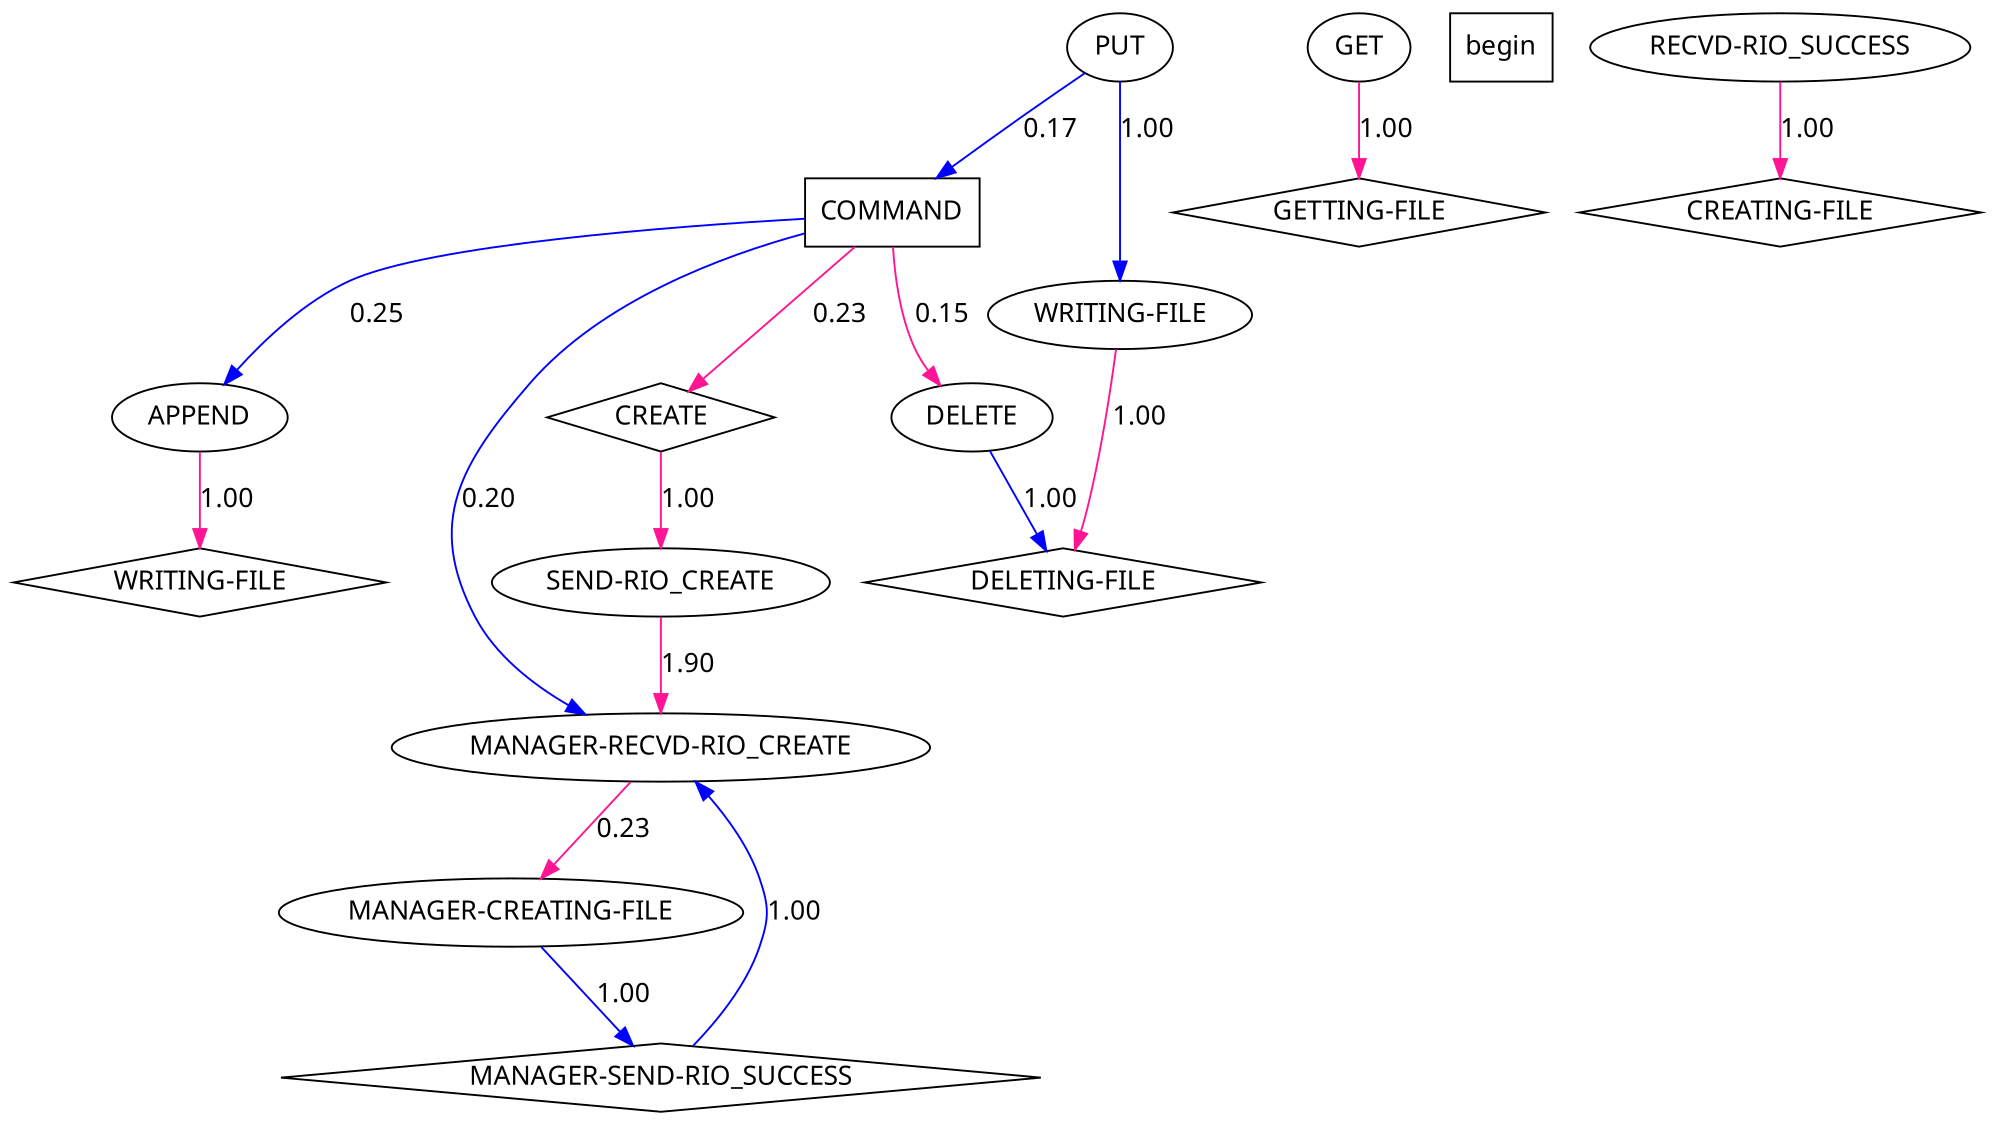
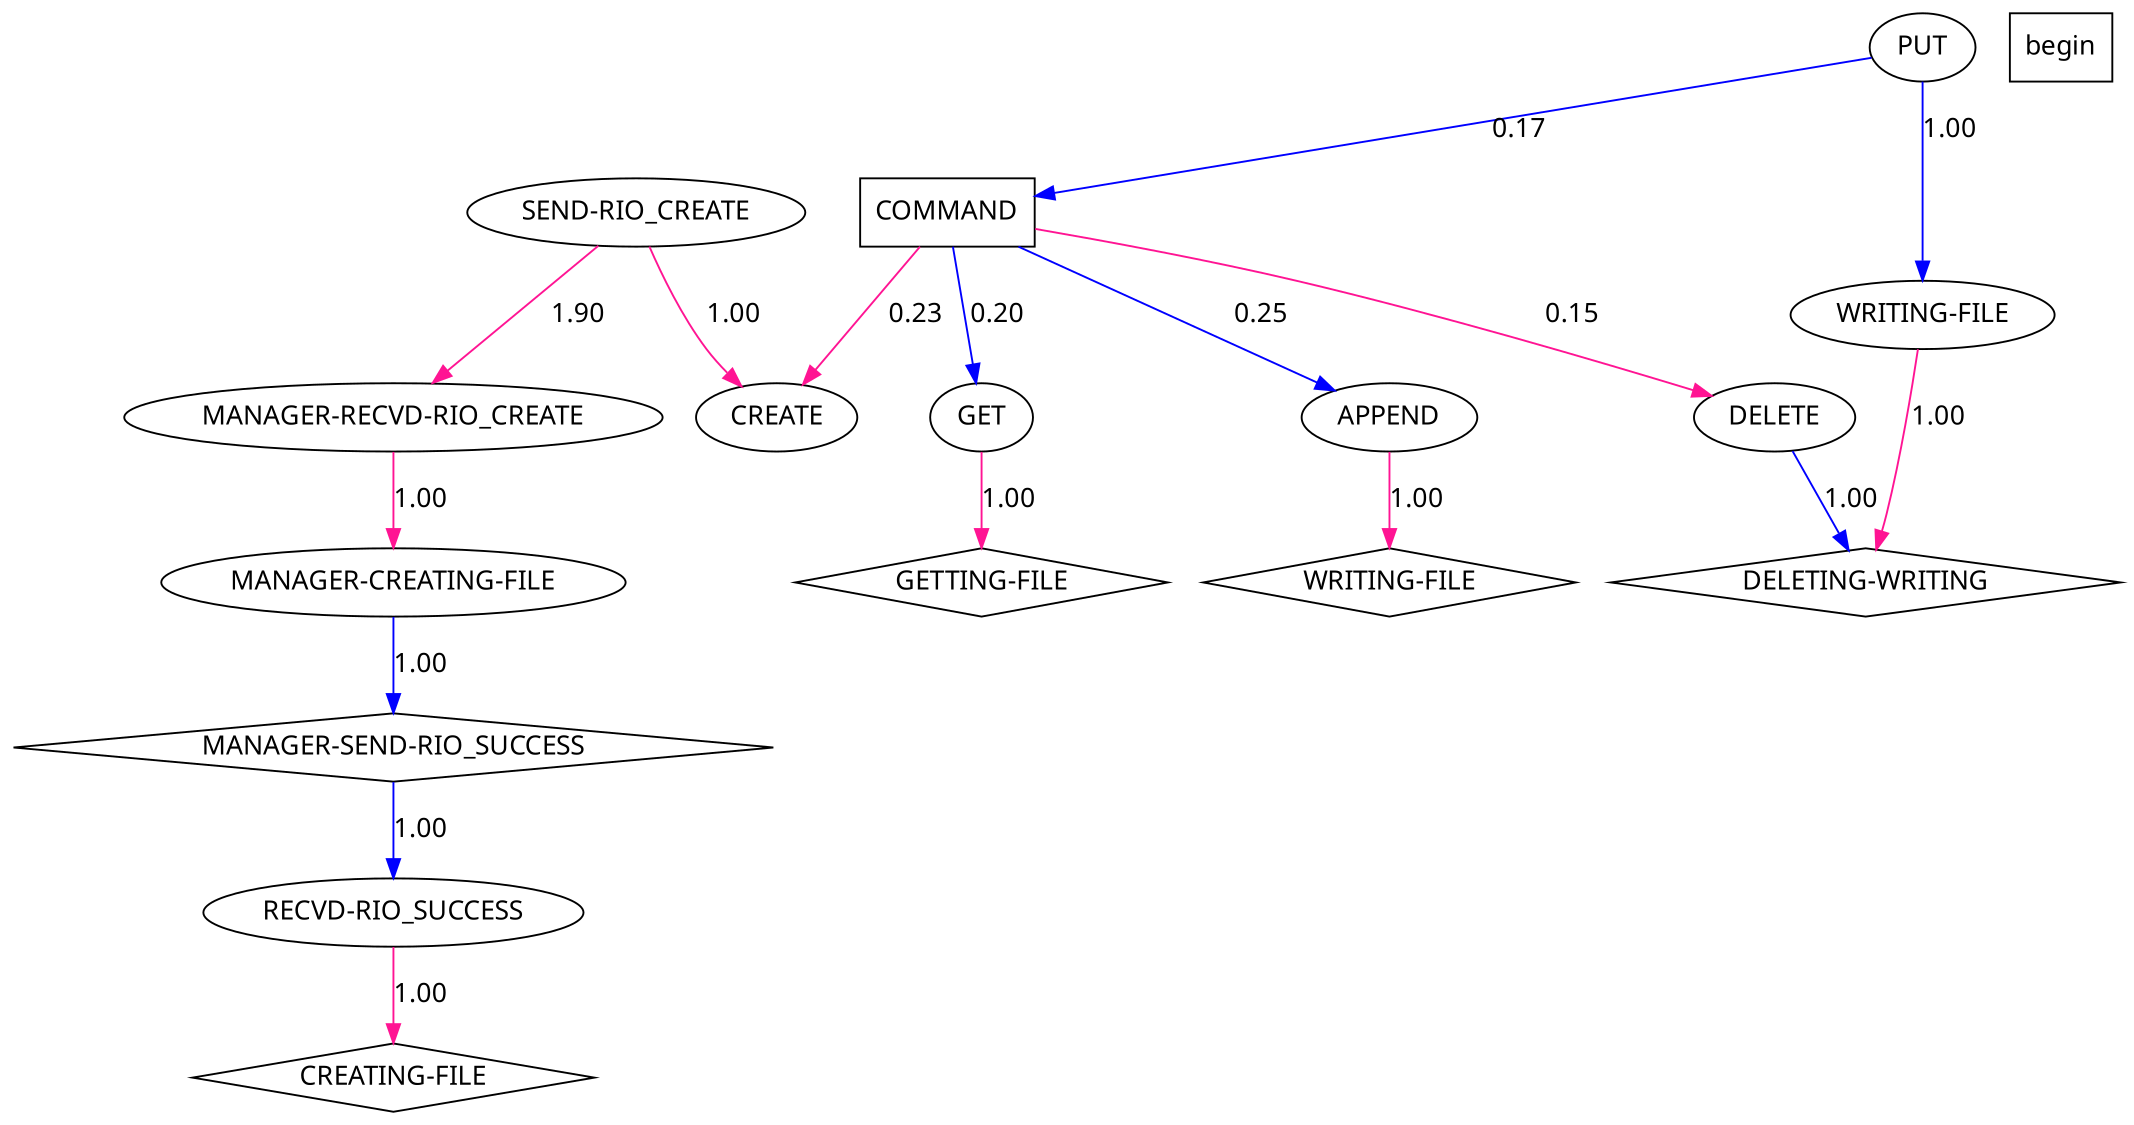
(506, 411) -> (963, 305)
(661, 417) -> (777, 417)
(661, 490) -> (683, 313)
(1063, 582) -> (1866, 582)
(624, 830) -> (421, 500)
(766, 924) -> (393, 821)
